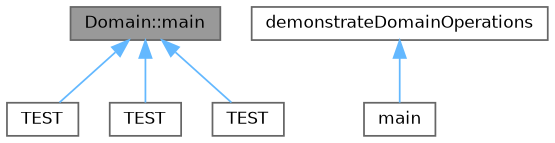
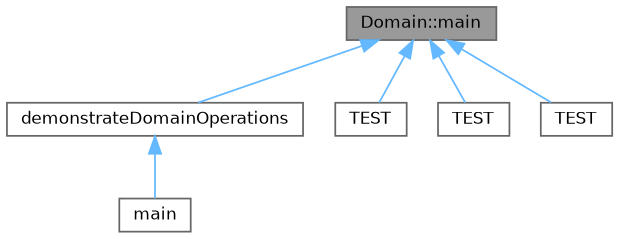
none -> (280, 74)
